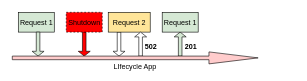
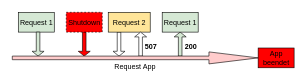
(151, 46) -> (151, 46)
(191, 46) -> (191, 46)
(135, 58) -> (135, 58)
none -> (276, 58)
